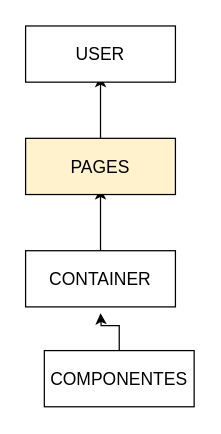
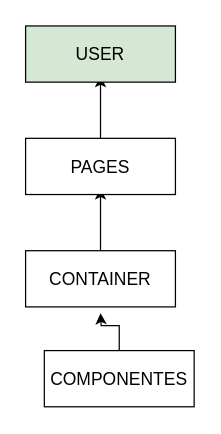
(101, 54) -> (101, 54)
(101, 166) -> (101, 166)
